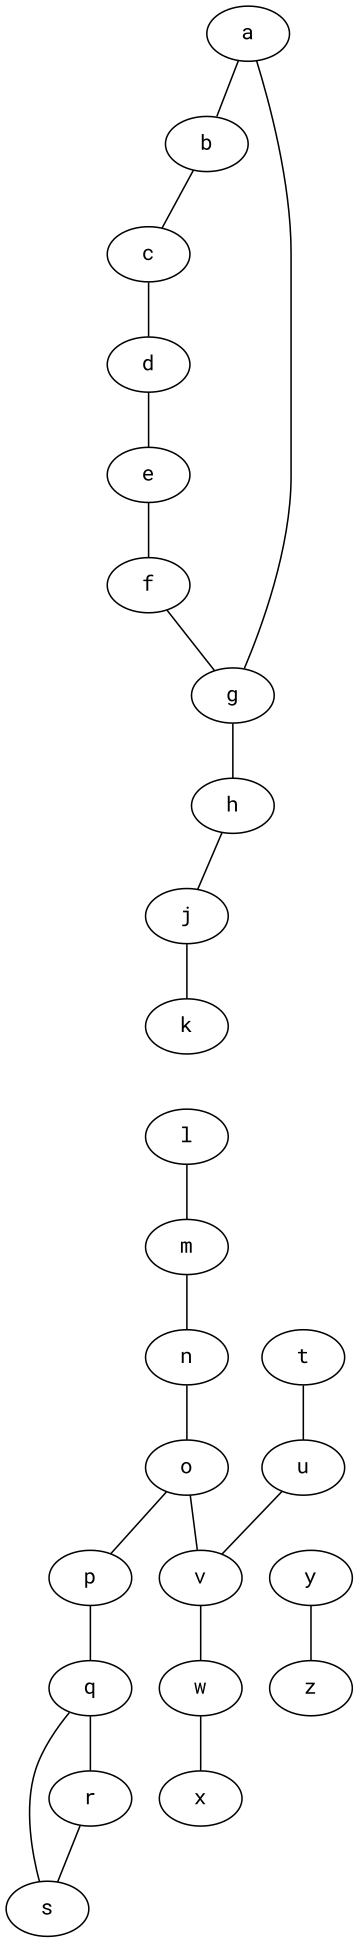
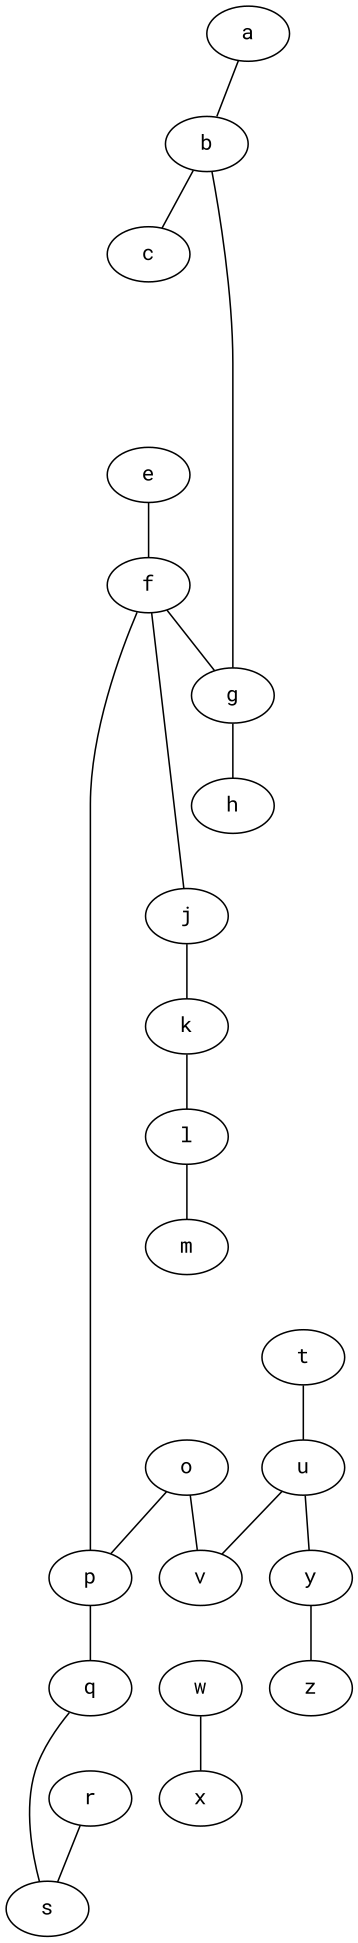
(149, 365) -> none
(291, 366) -> (233, 419)
(210, 861) -> (168, 751)
none -> (90, 1078)
none -> (187, 1082)
(187, 1357) -> none
none -> (307, 1523)
(201, 1633) -> none
(90, 1744) -> none
